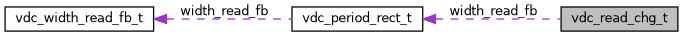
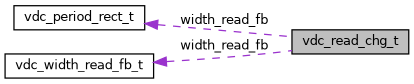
(229, 19) -> (229, 57)
